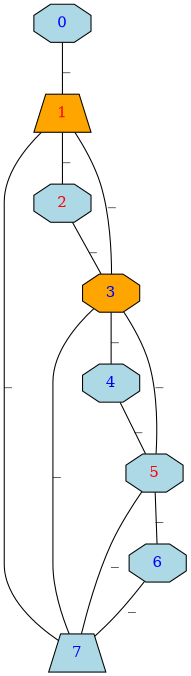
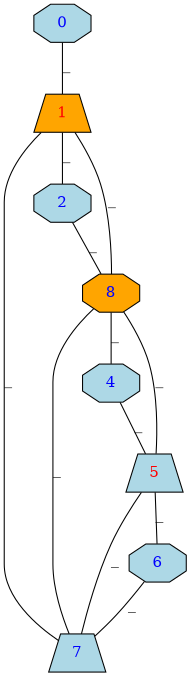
(62, 203) -> (62, 203)
(111, 293) -> (111, 293)
(155, 473) -> (155, 473)
